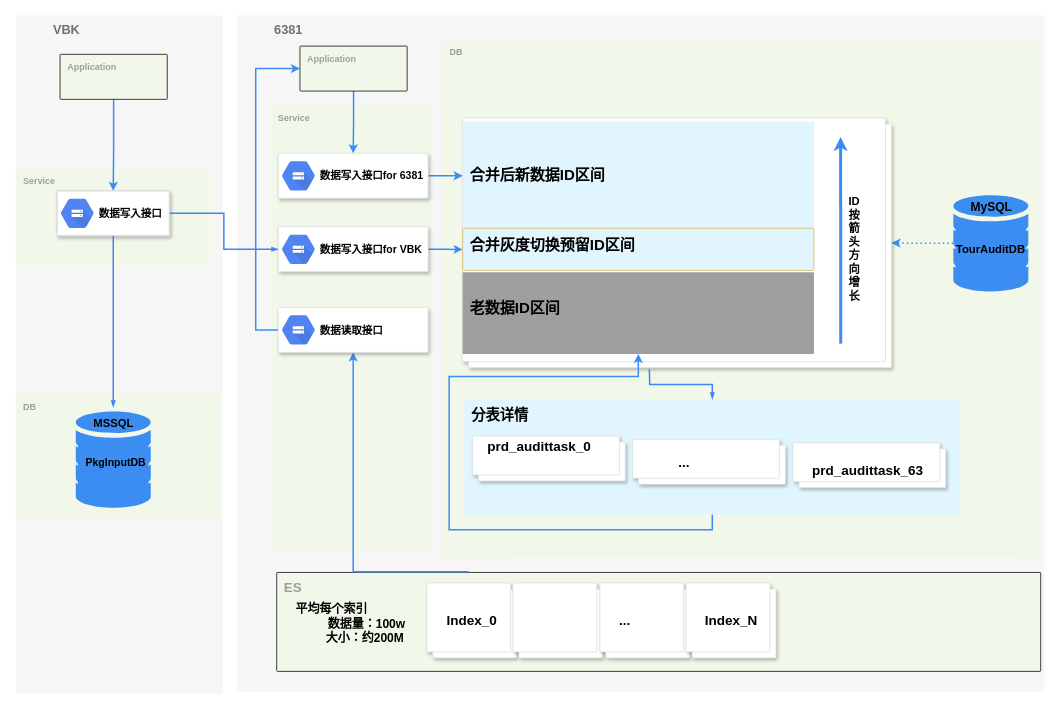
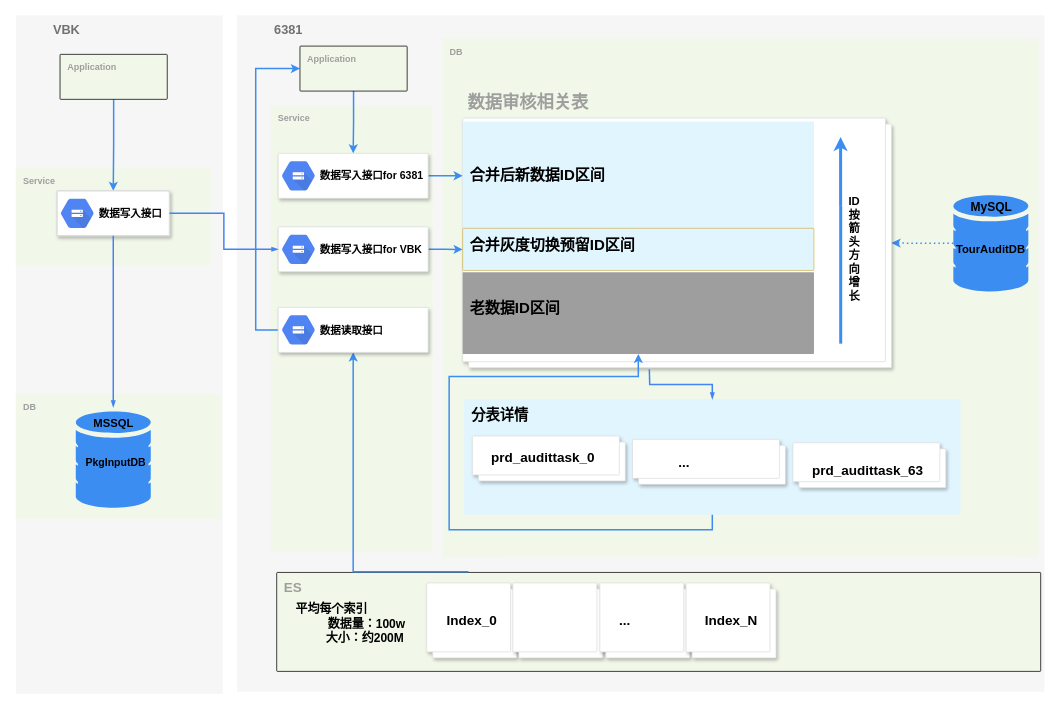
none -> (528, 102)
(539, 447) -> (543, 458)
